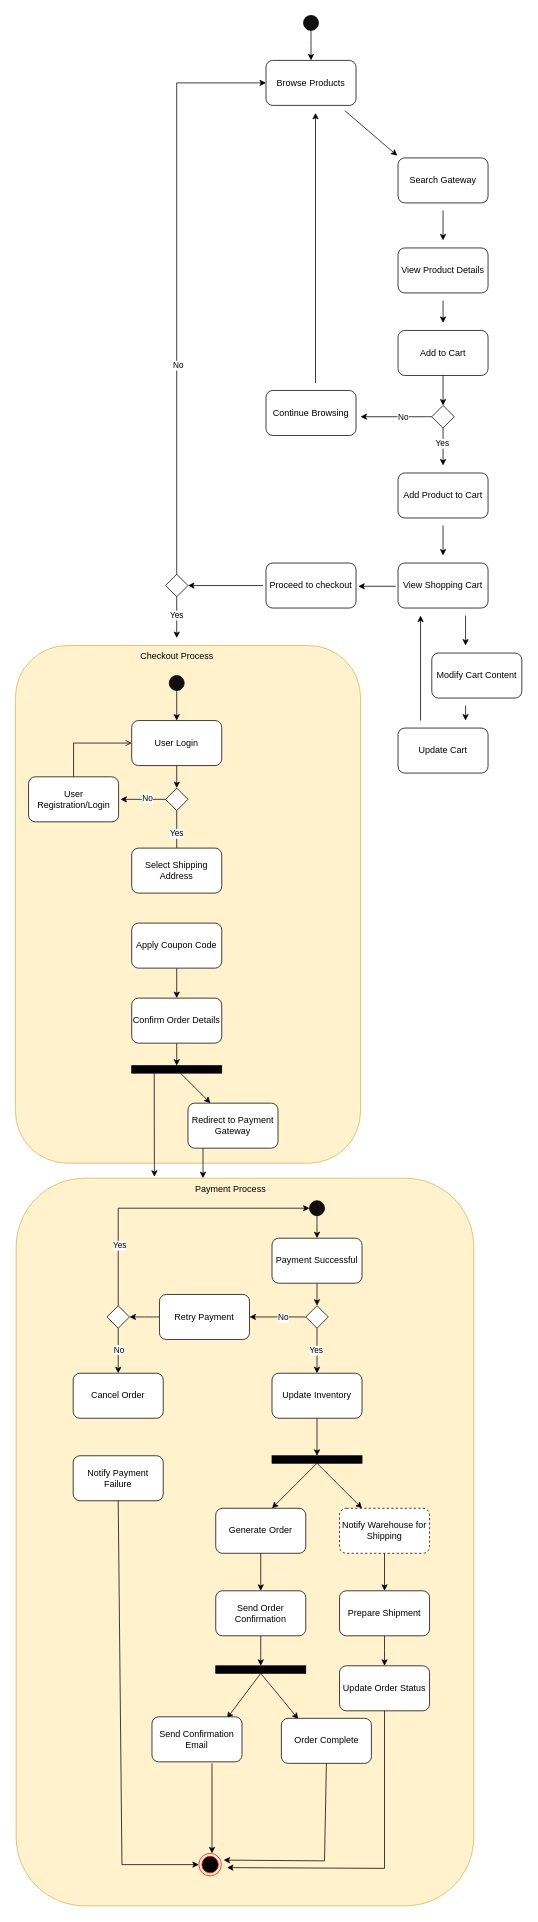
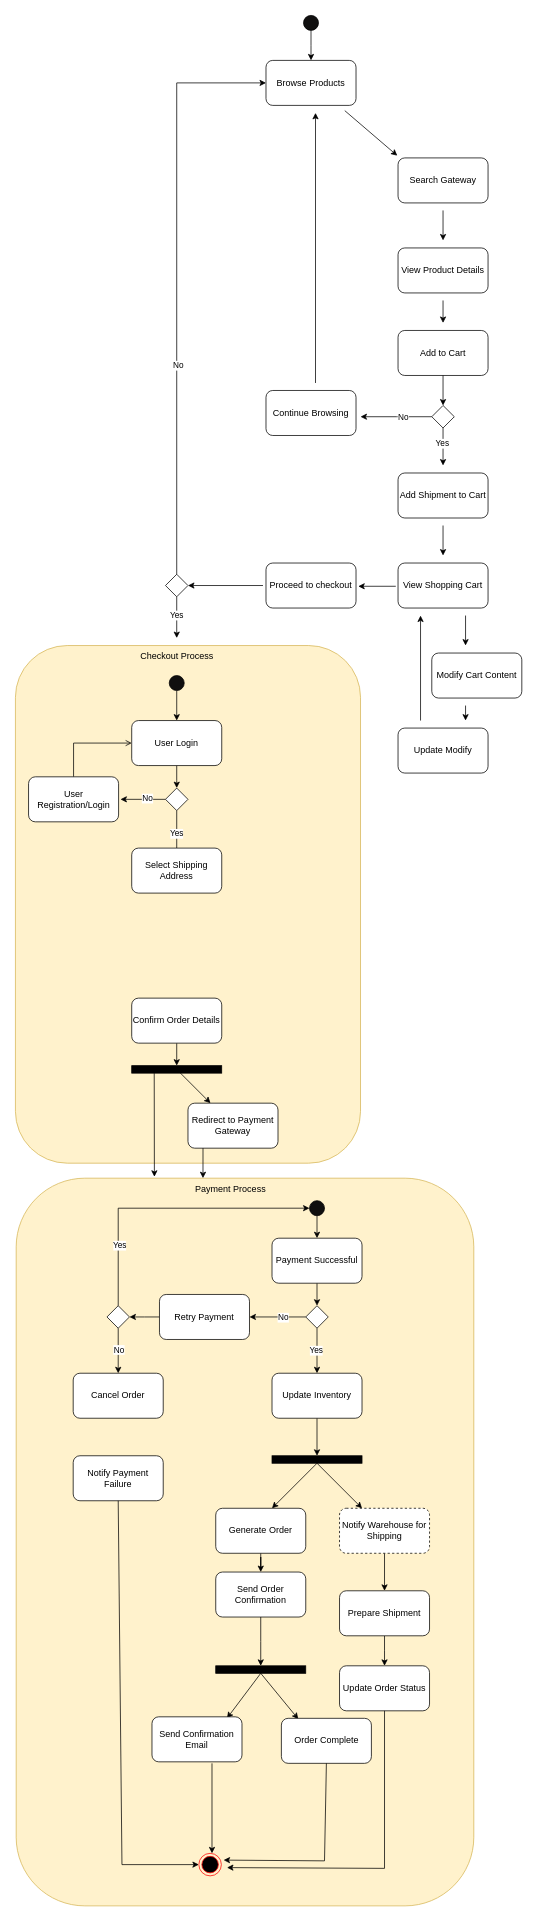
(443, 495) -> (443, 495)
(443, 750) -> (443, 750)
(177, 945) -> none
(177, 980) -> none
(261, 1613) -> (261, 1594)
